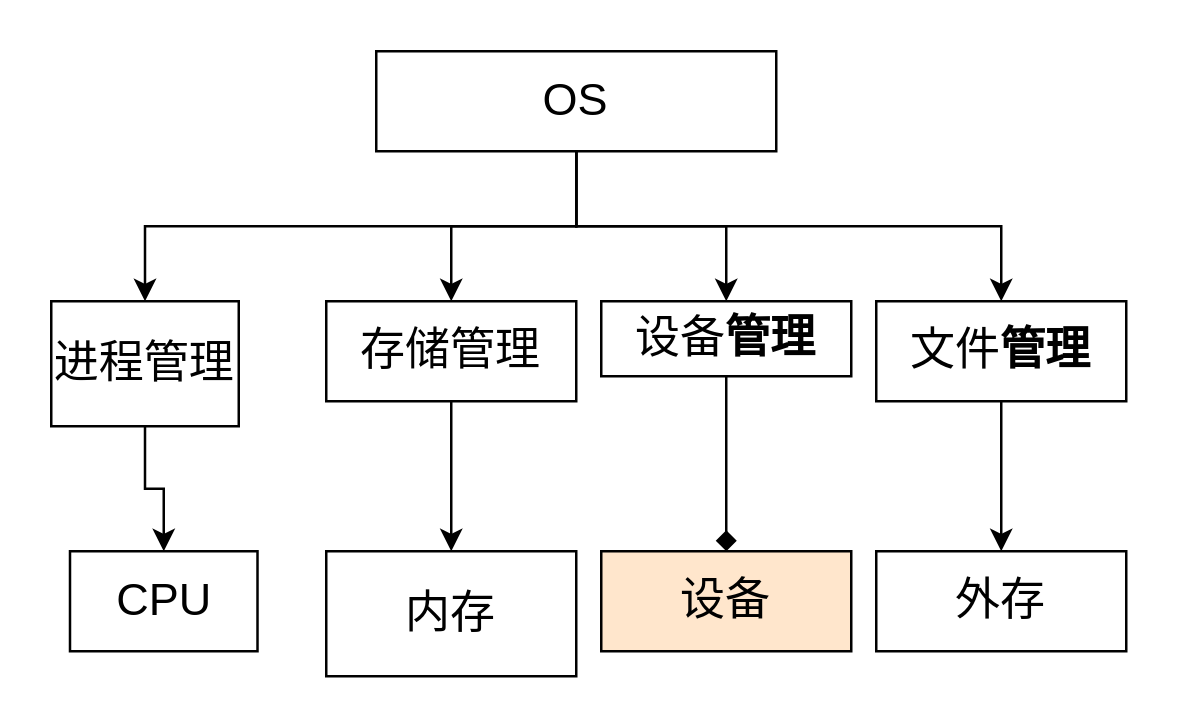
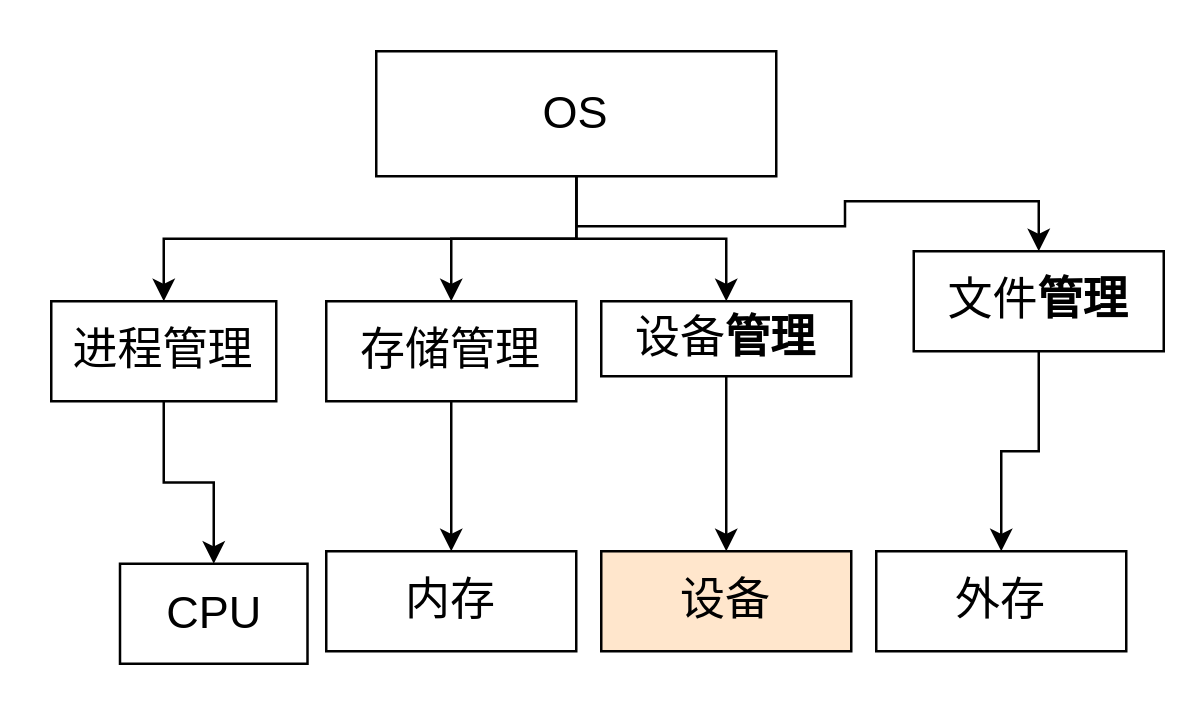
(576, 101) -> (576, 114)
(1001, 351) -> (1039, 301)
(145, 364) -> (164, 351)
(726, 531) -> (726, 532)
(164, 601) -> (214, 614)
(451, 614) -> (451, 601)
